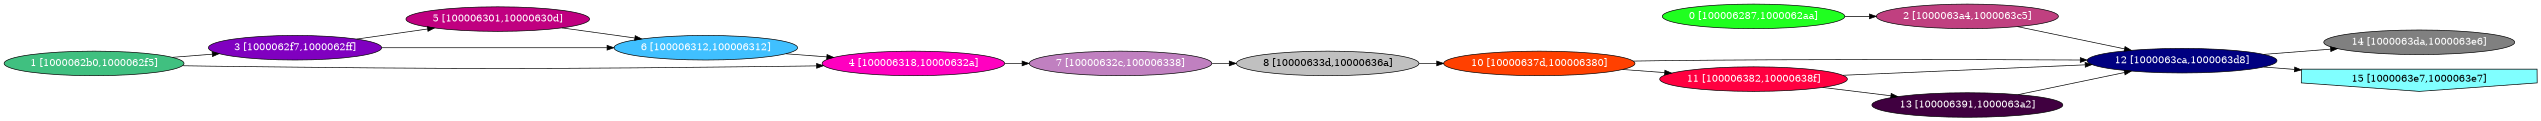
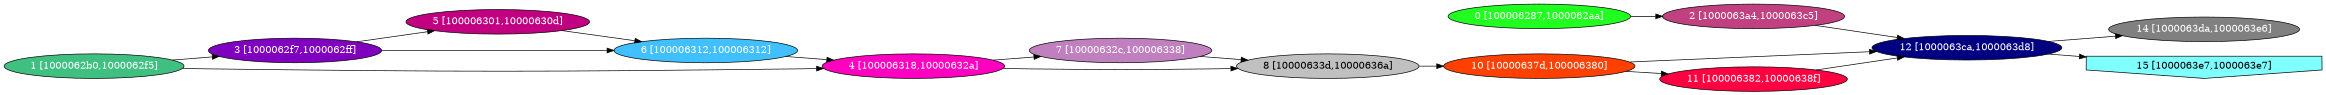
none -> (1117, 70)
(1967, 105) -> none
